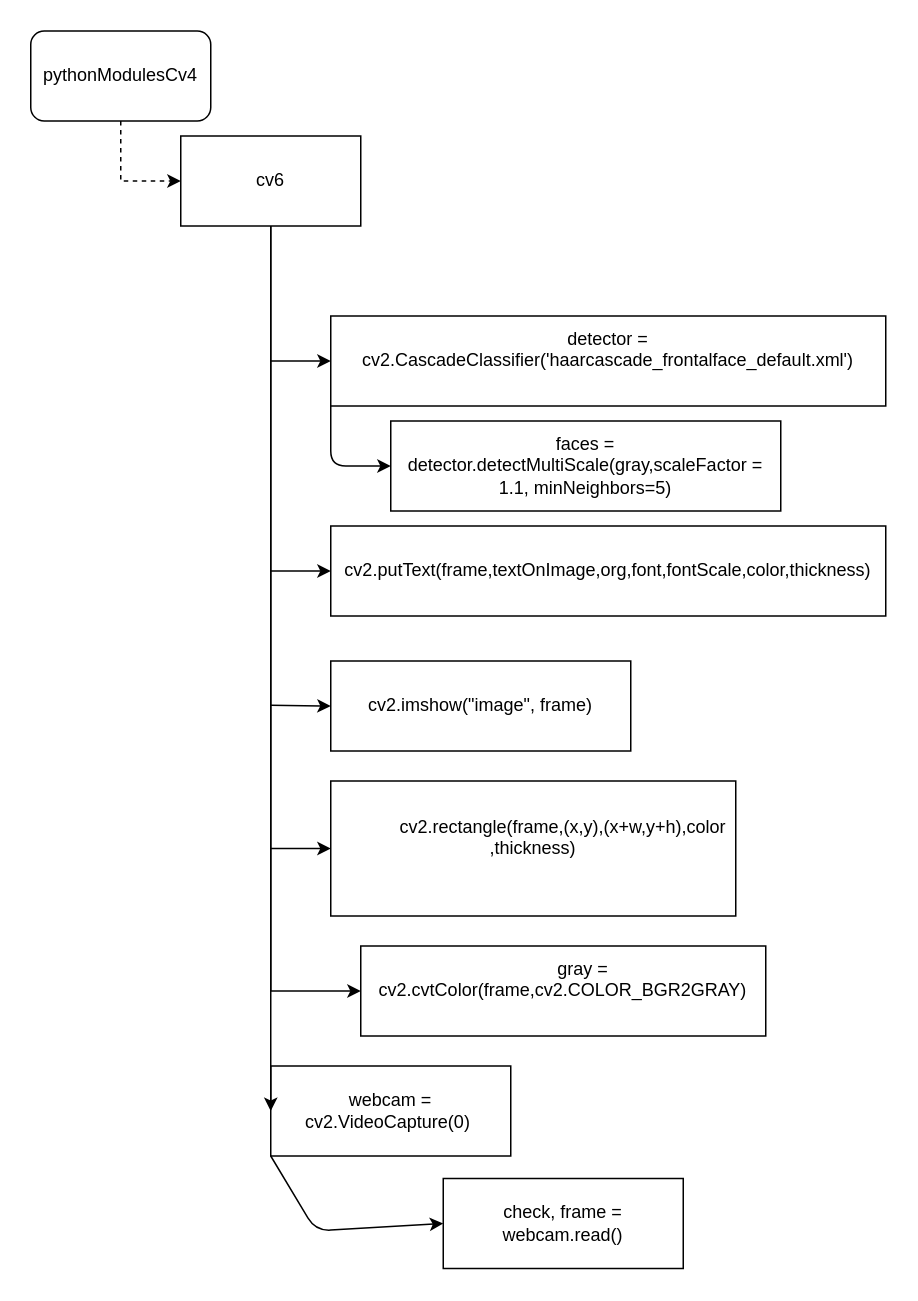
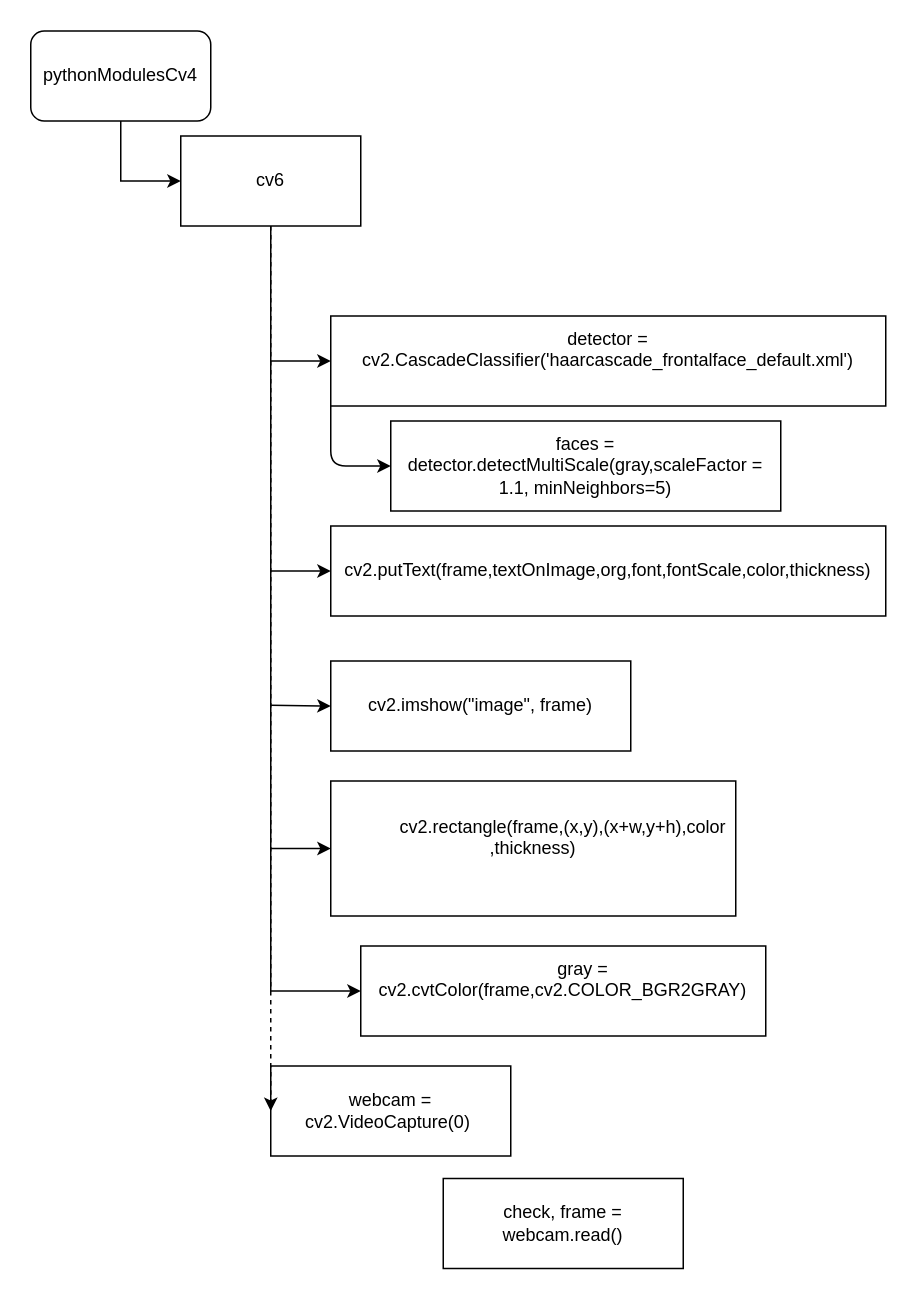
(121, 176) -> (121, 176)
(271, 1028) -> (271, 1028)
(336, 1230) -> none
